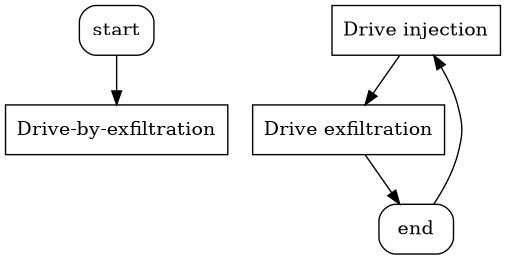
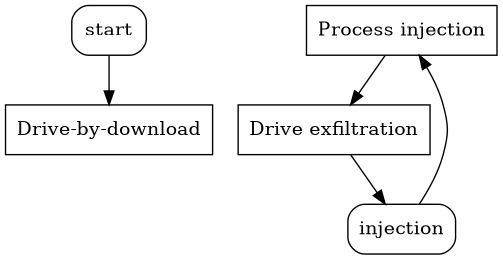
(416, 30) -> (402, 30)
(117, 130) -> (109, 130)
(416, 229) -> (402, 229)
